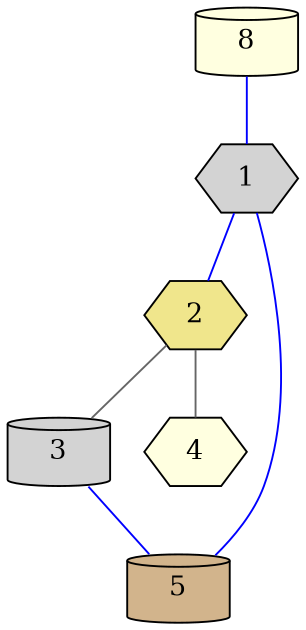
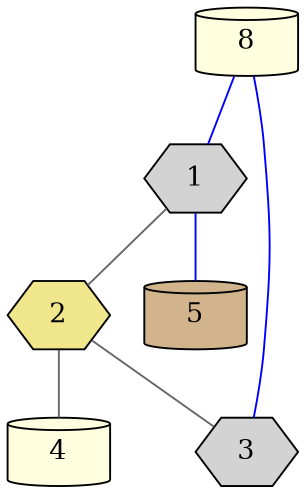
(221, 247) -> (127, 247)
(59, 452) -> (247, 452)
(196, 452) -> (59, 452)
(119, 520) -> (270, 247)
